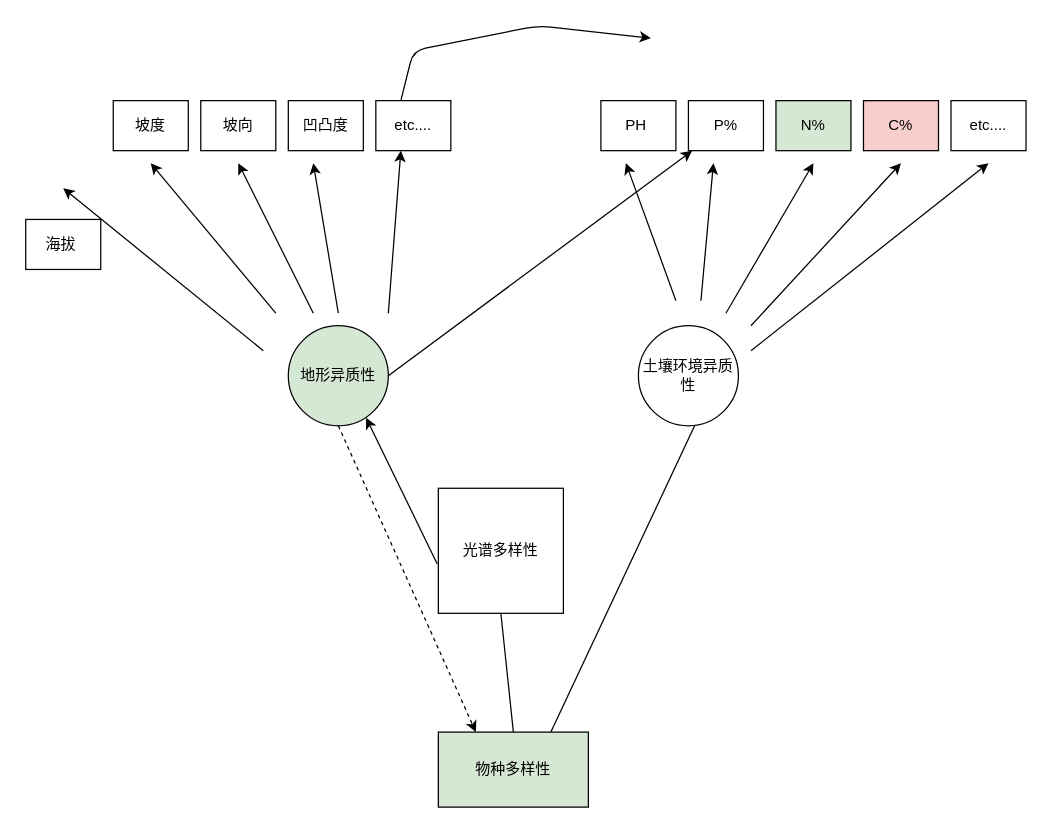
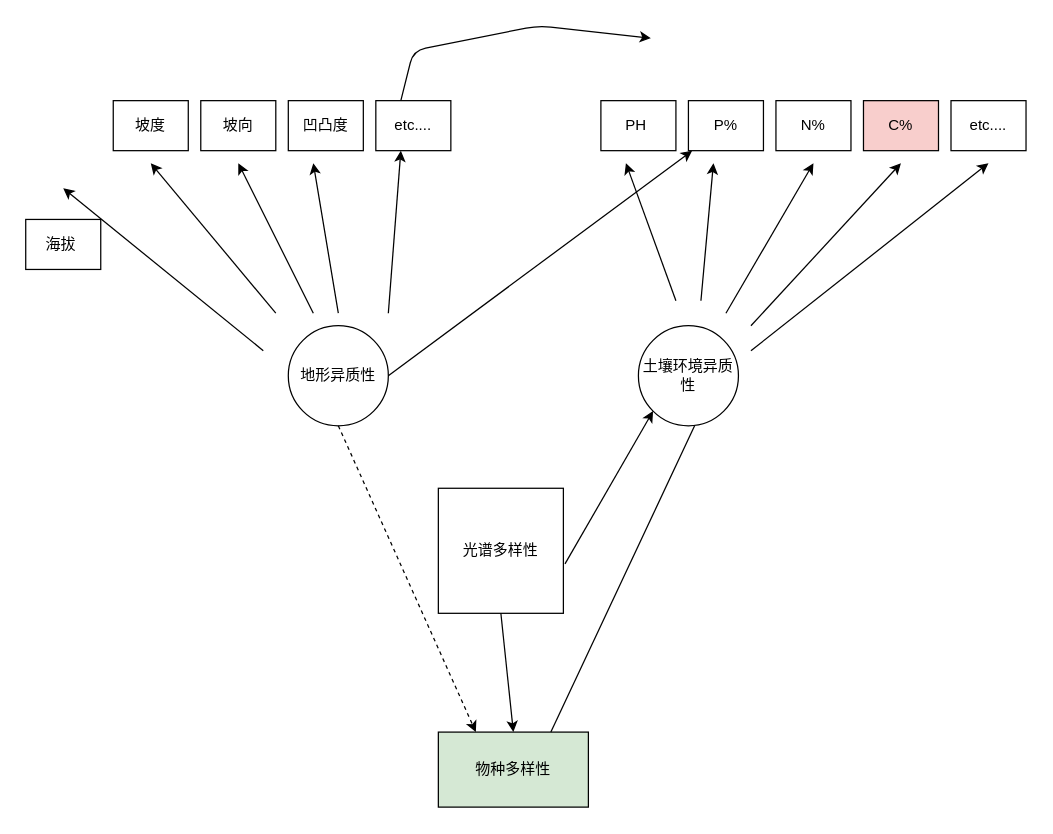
(813, 126) -> (813, 126)
(338, 376) -> (338, 376)
none -> (607, 491)
(403, 494) -> none
(512, 725) -> (512, 722)
